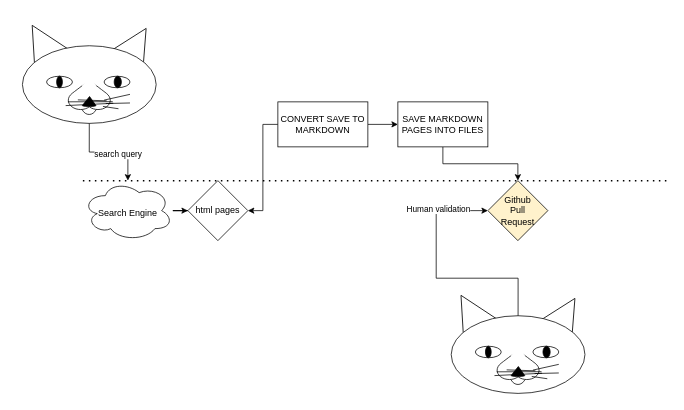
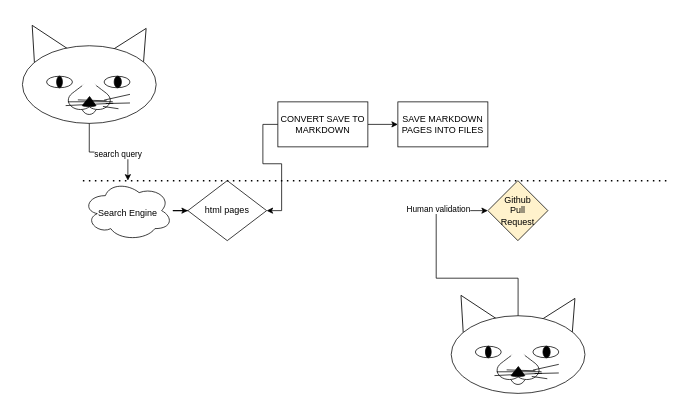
(485, 164) -> none
(218, 210) -> (227, 210)
